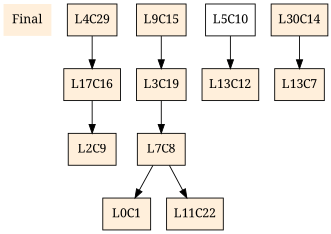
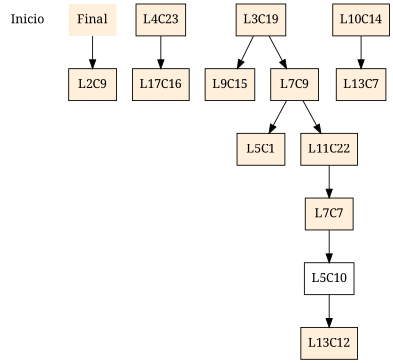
none -> (28, 20)
(92, 20) -> (161, 20)
(300, 20) -> (361, 20)
(161, 48) -> (247, 48)
(92, 113) -> (93, 48)
(161, 149) -> (295, 85)
(127, 214) -> (261, 149)
none -> (329, 214)
